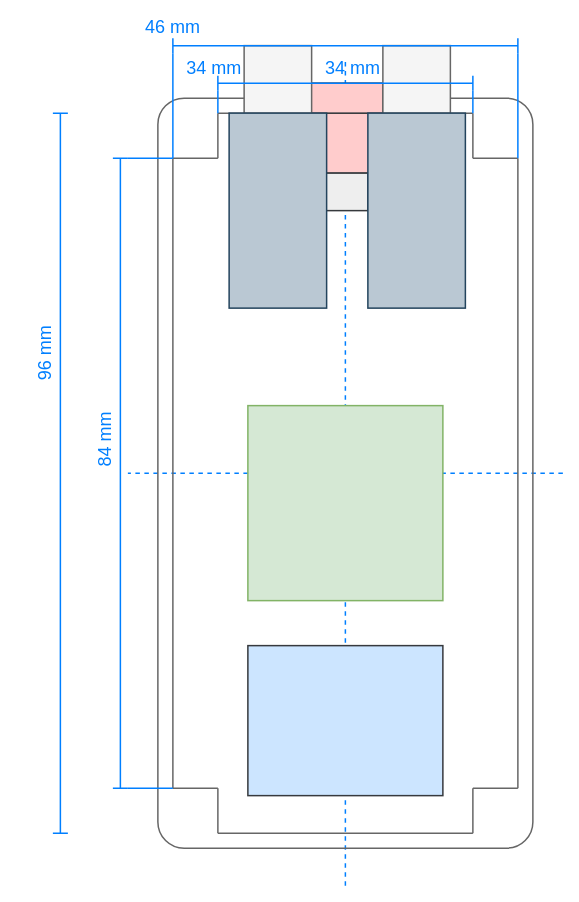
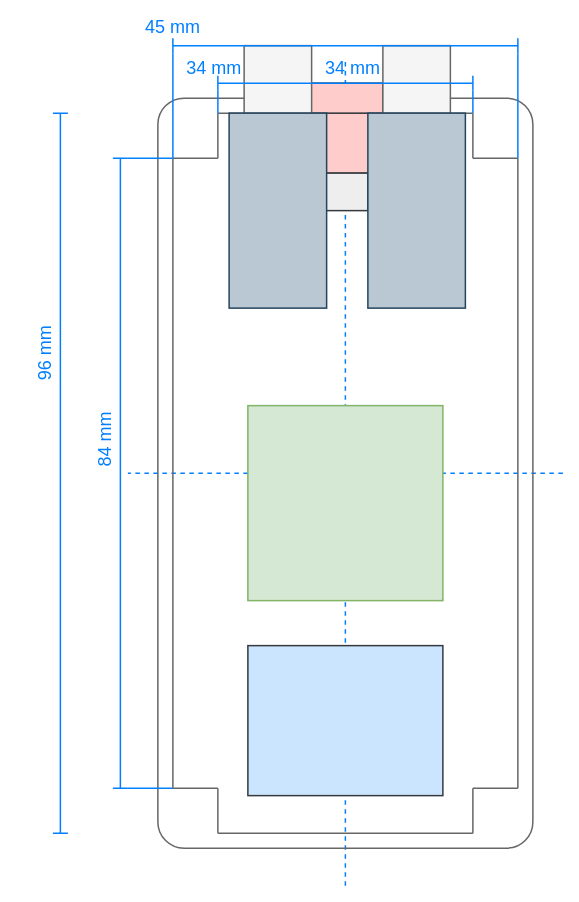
(173, 27) -> (173, 27)
